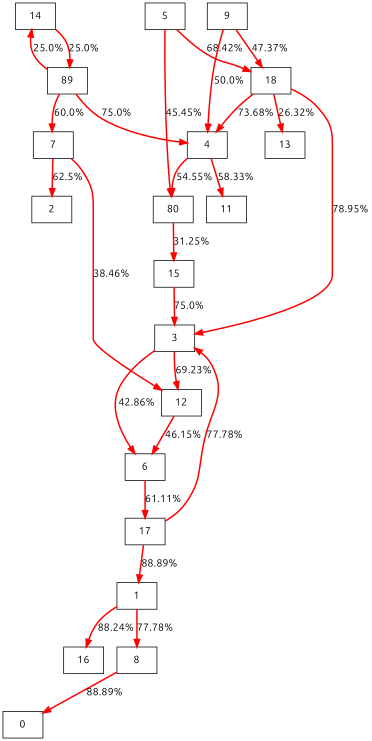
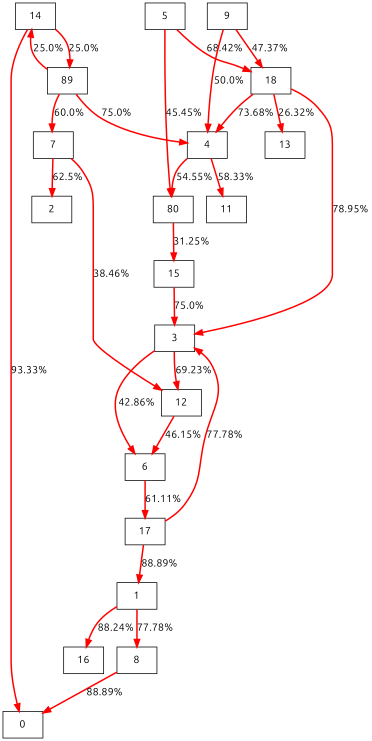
none -> (11, 366)
